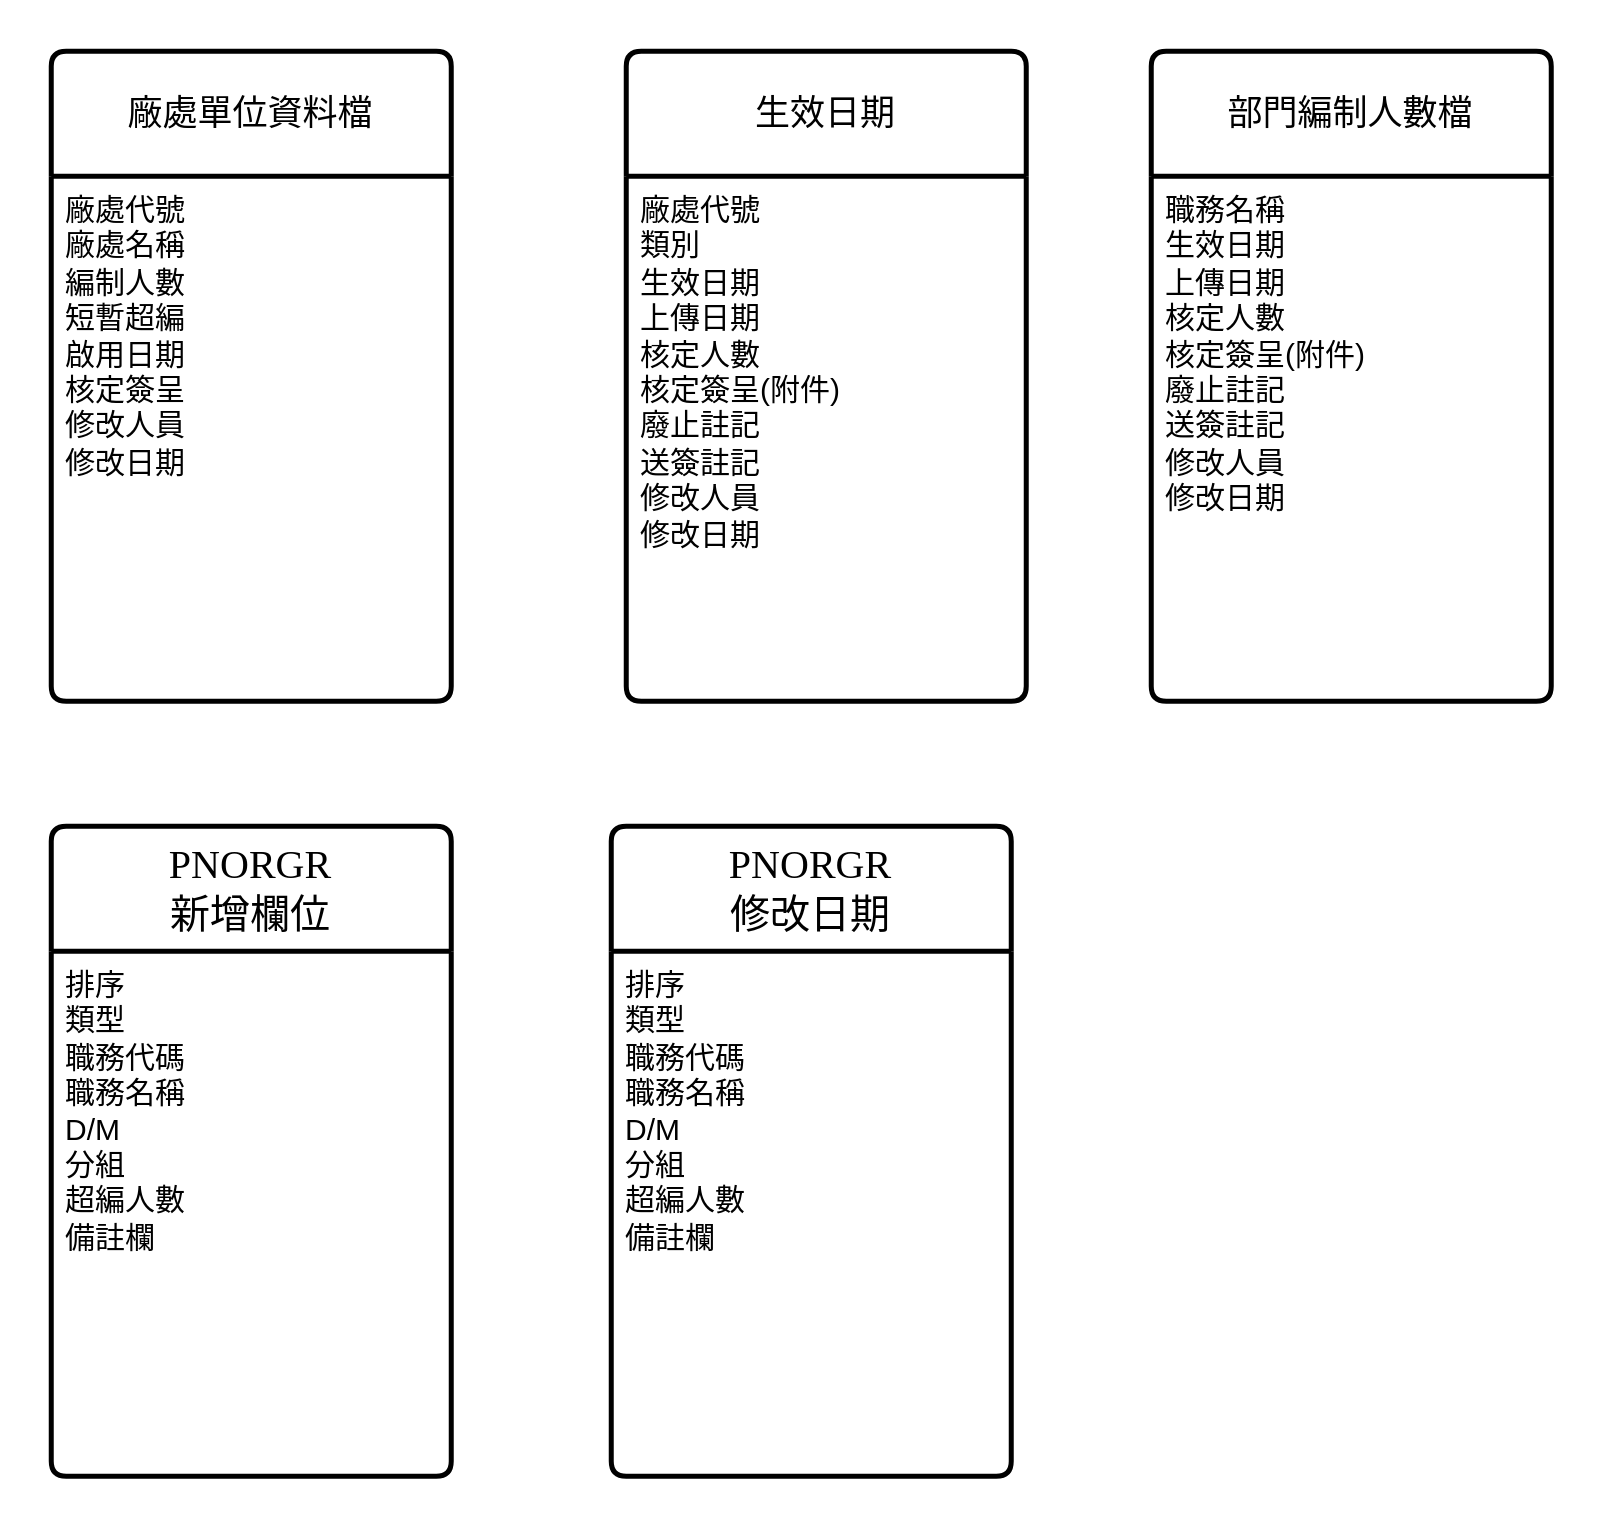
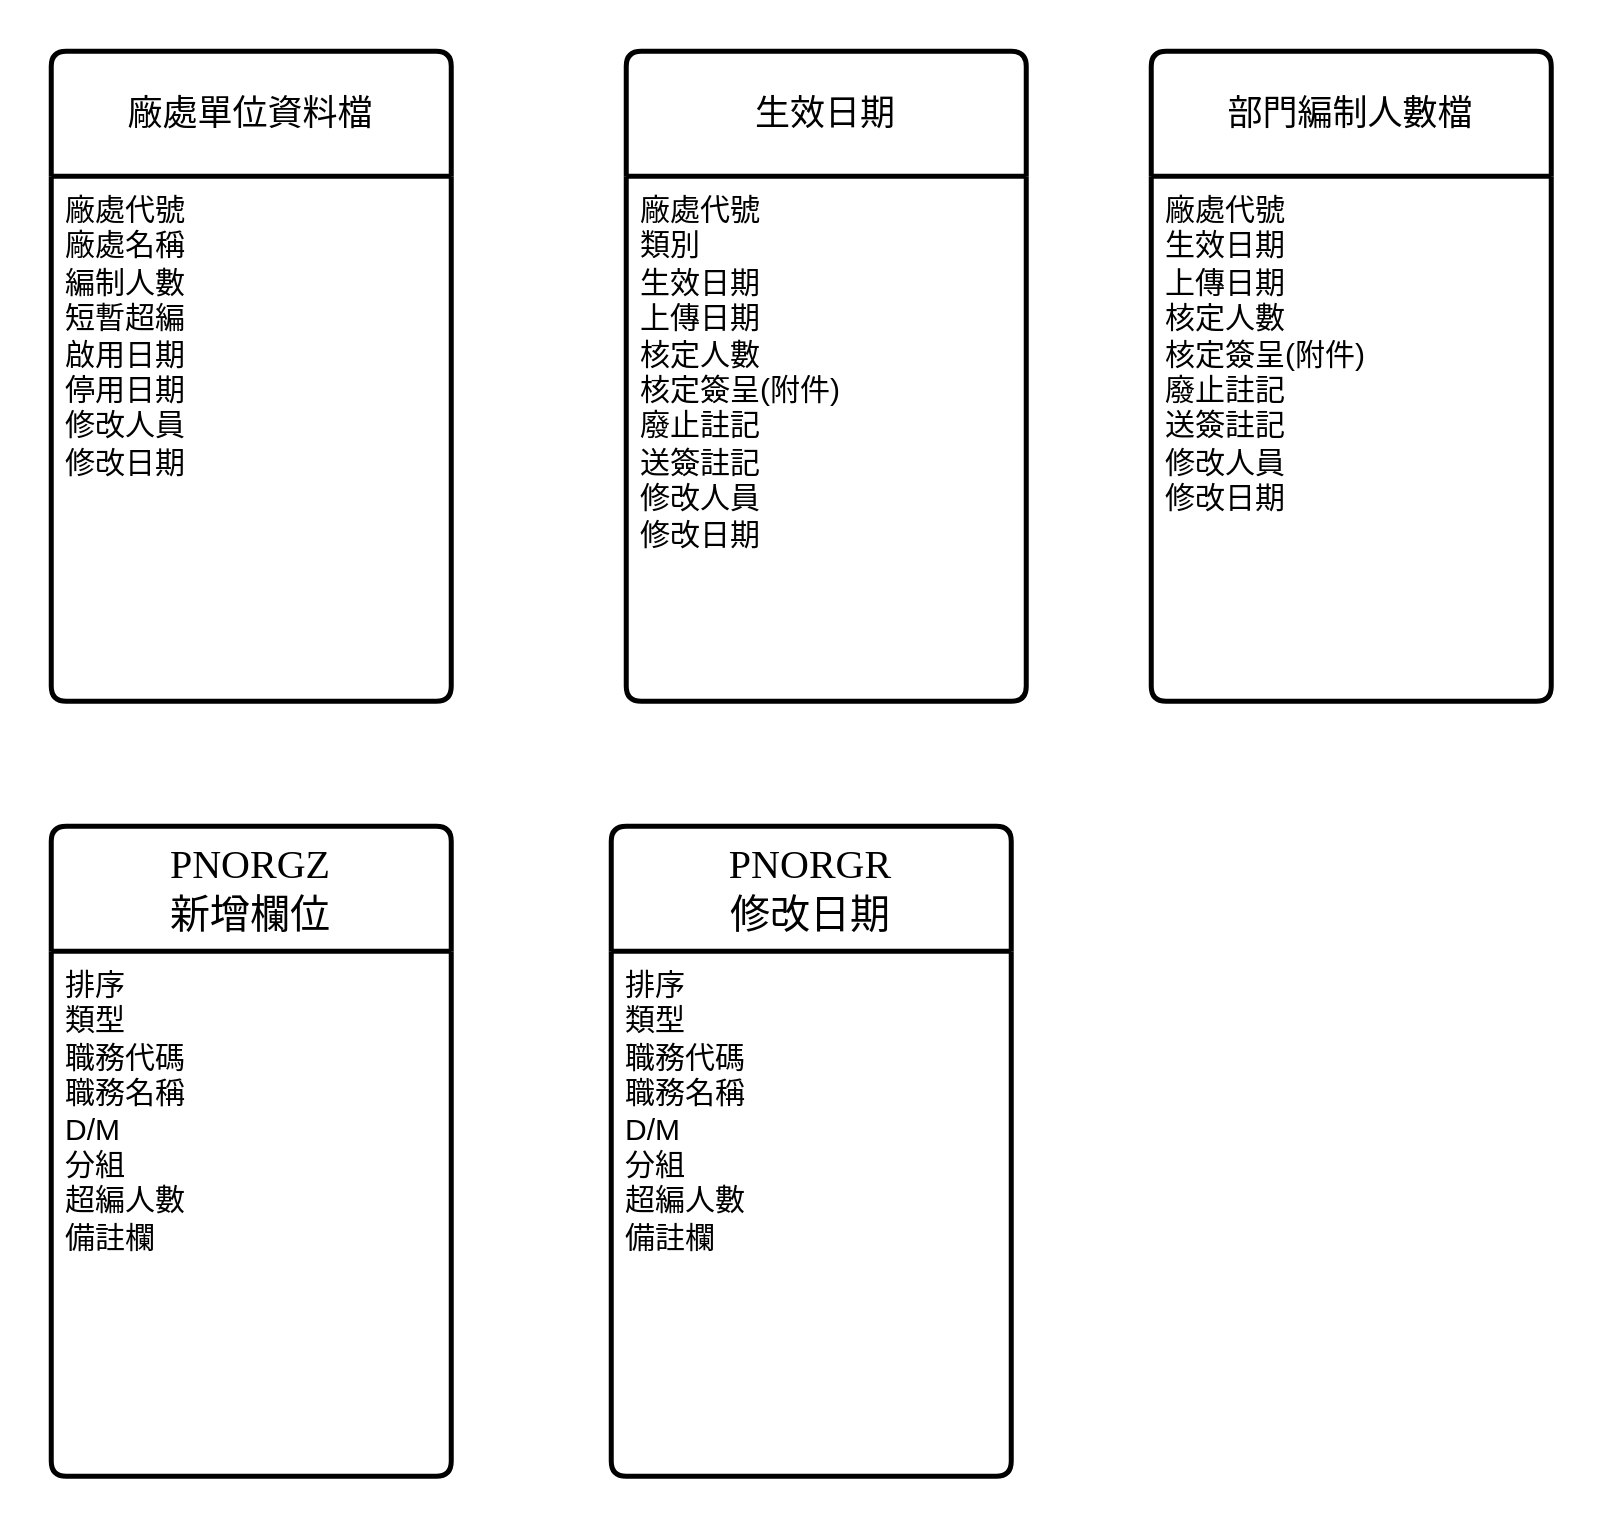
(126, 338) -> (126, 338)
(1273, 356) -> (1273, 356)
(251, 889) -> (251, 889)
